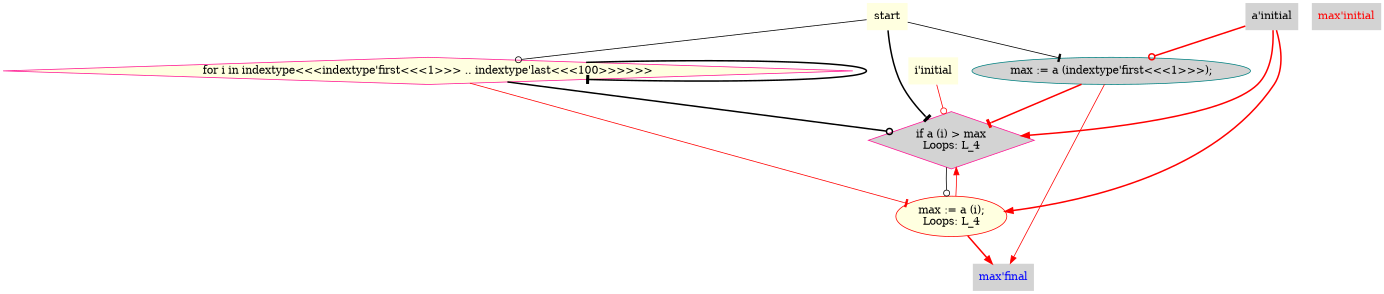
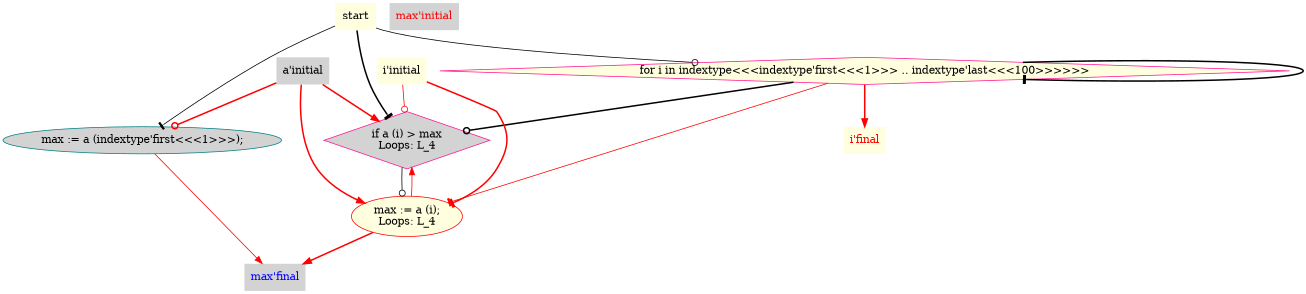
(1036, 103) -> none
none -> (505, 130)
none -> (865, 140)
